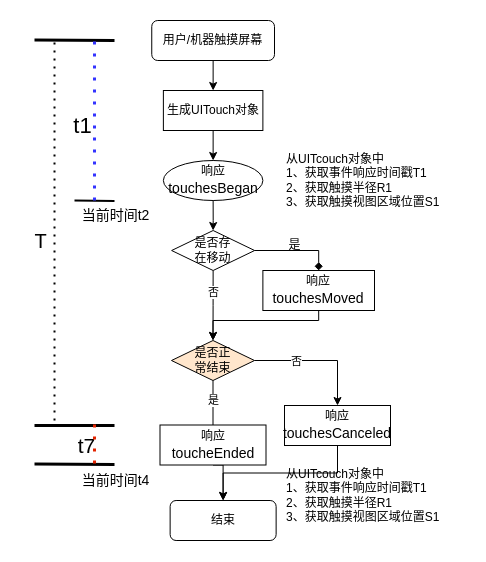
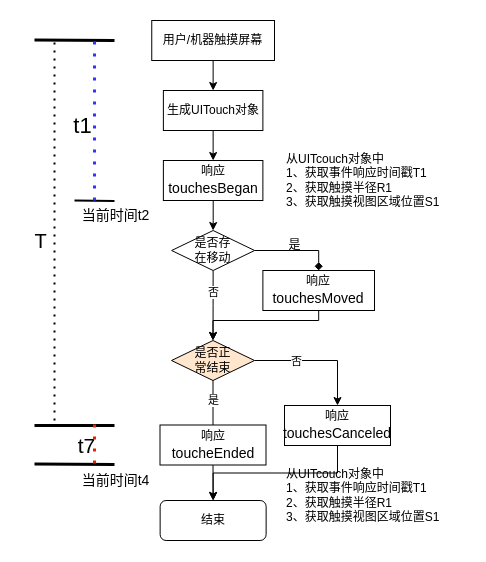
(213, 41) -> (213, 41)
(213, 181) -> (213, 181)
(223, 521) -> (213, 521)
